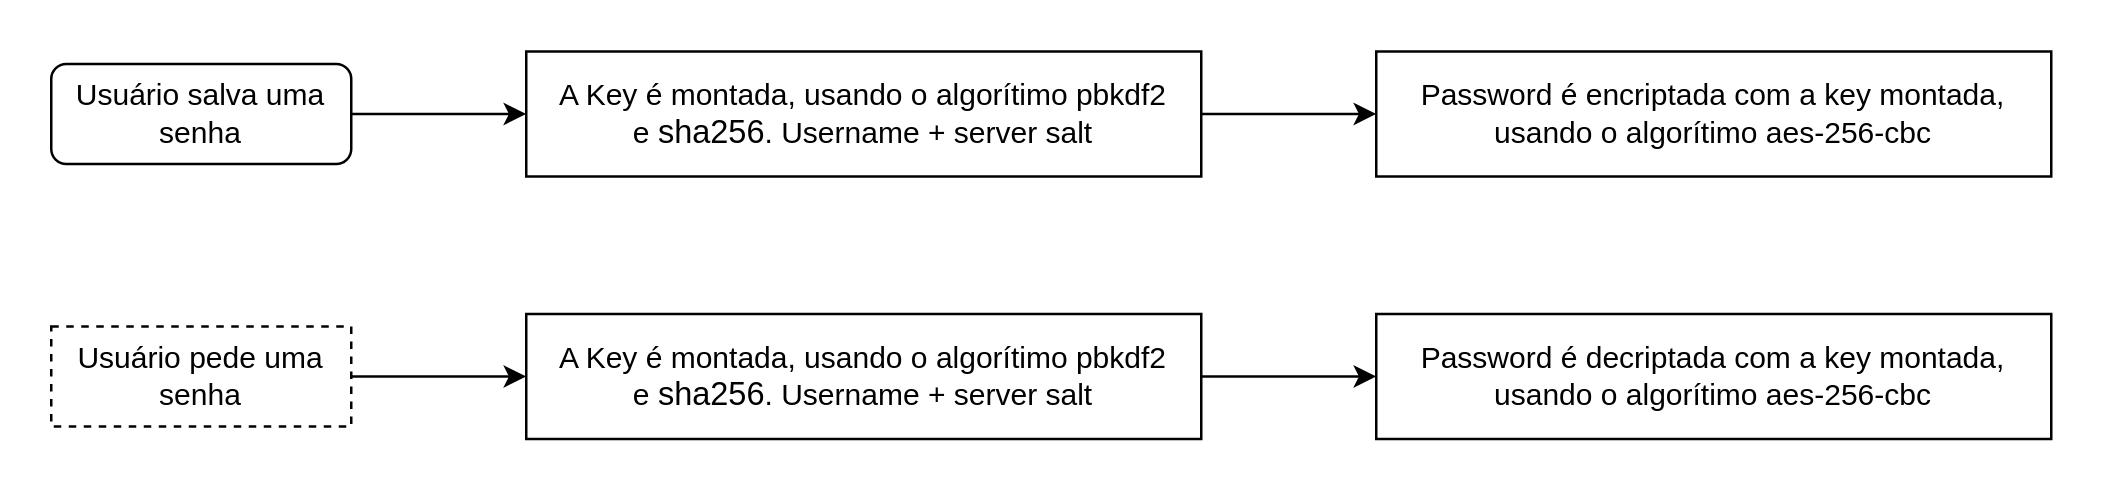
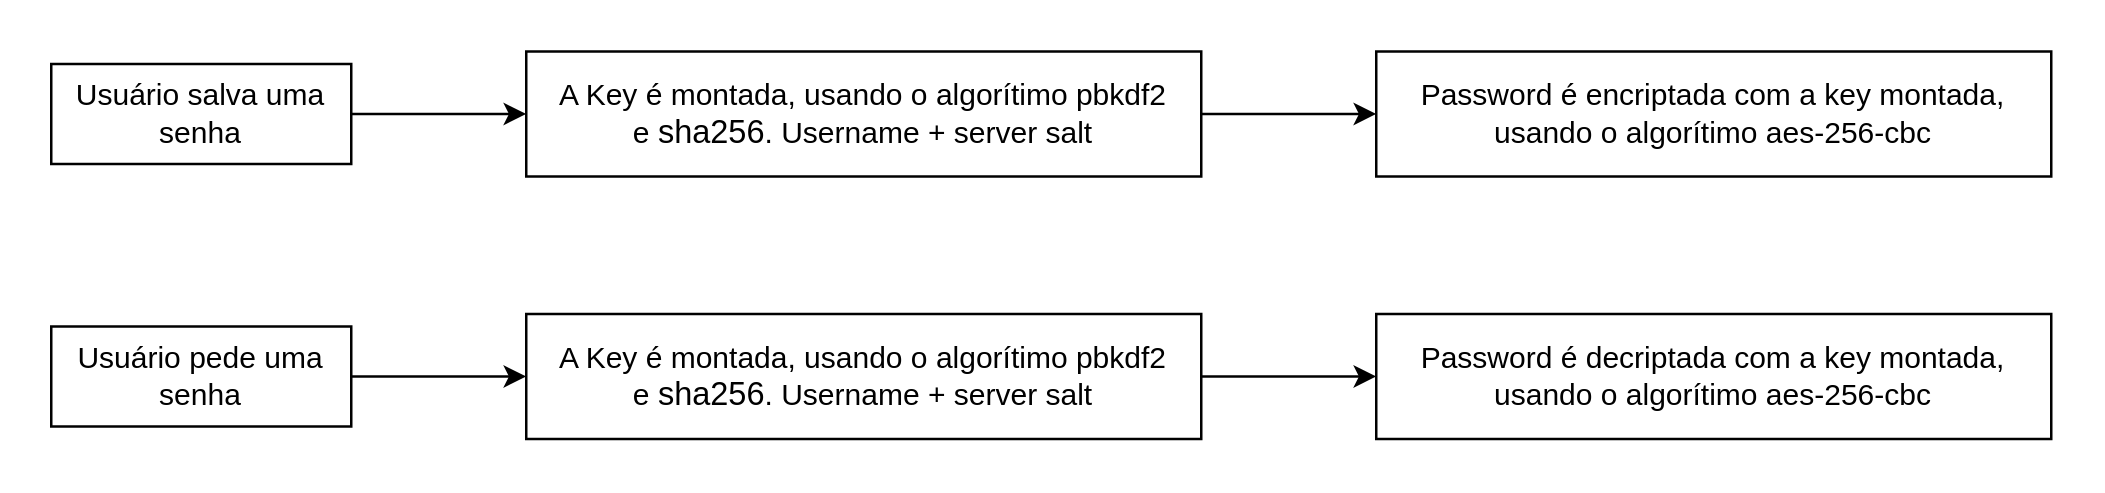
(201, 114) -> (201, 114)
(201, 376) -> (201, 376)
